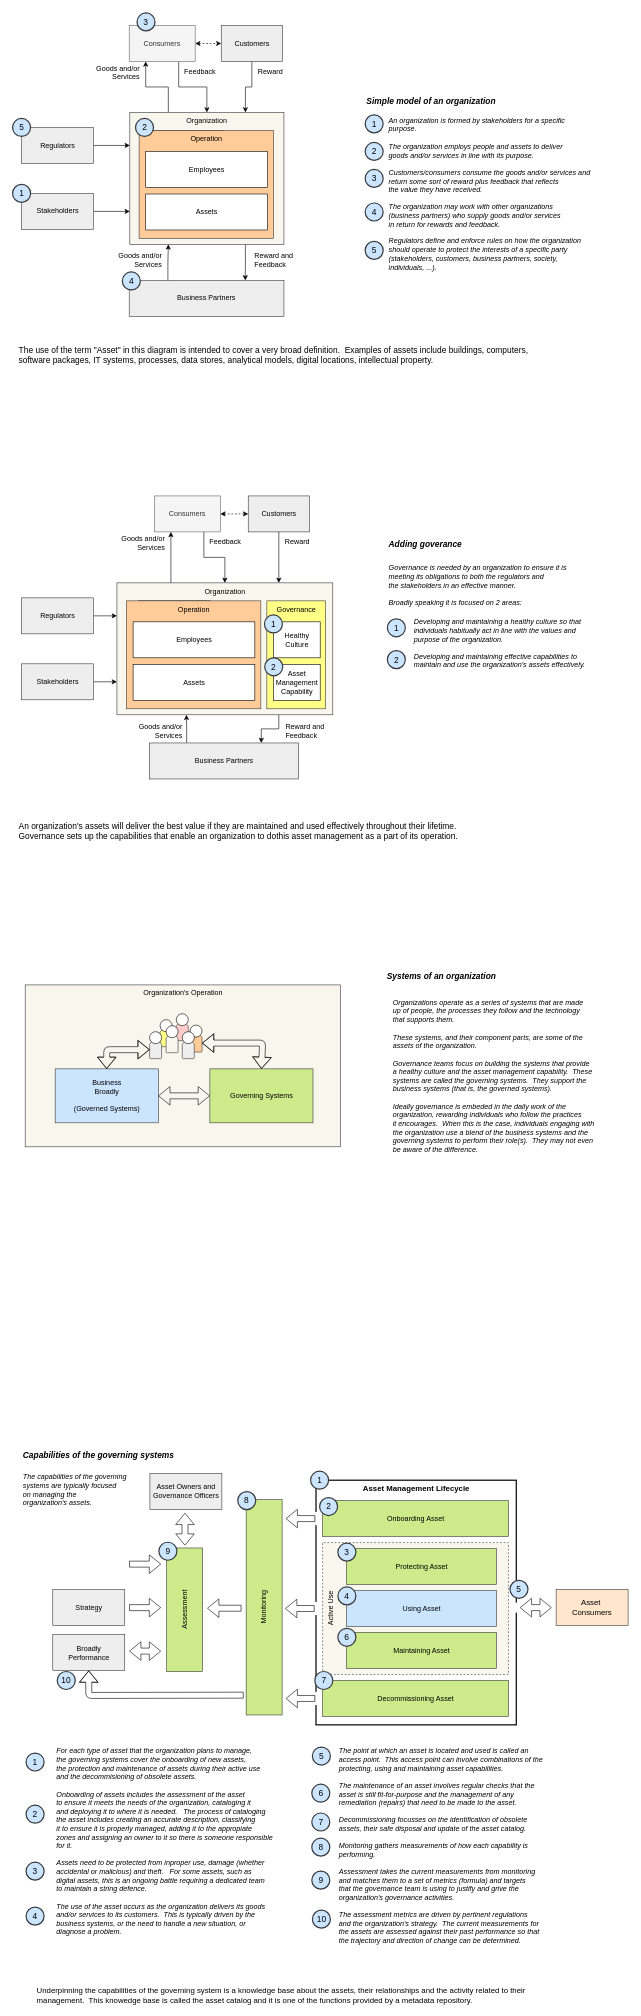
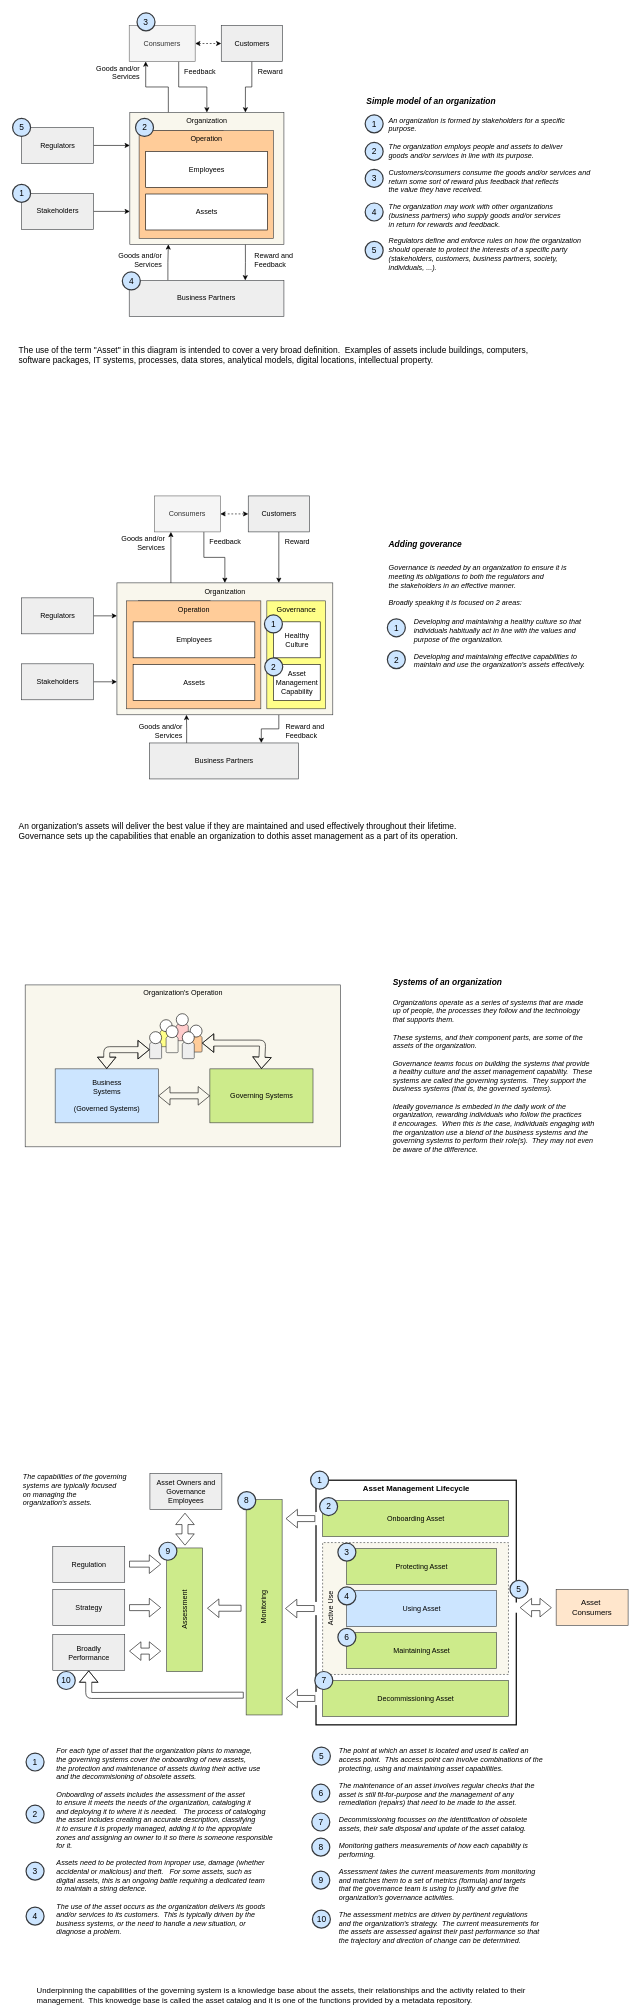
(444, 976) -> (450, 982)
(107, 1096) -> (107, 1096)
(97, 1455) -> none
(186, 1492) -> (186, 1492)
none -> (89, 1565)
